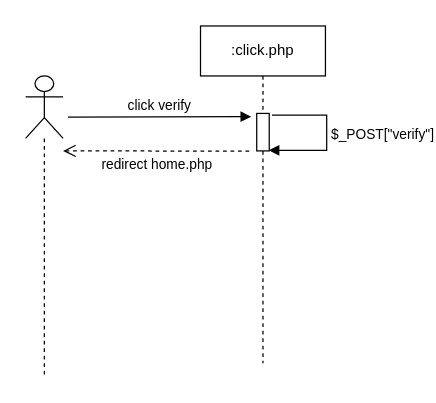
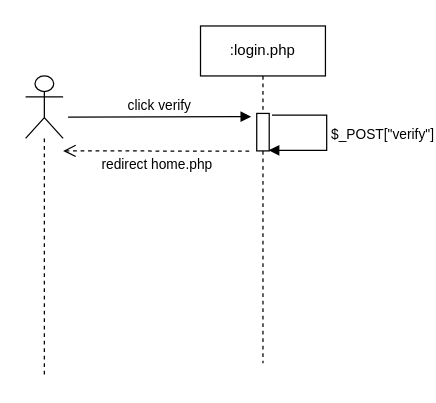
(263, 51) -> (263, 51)
